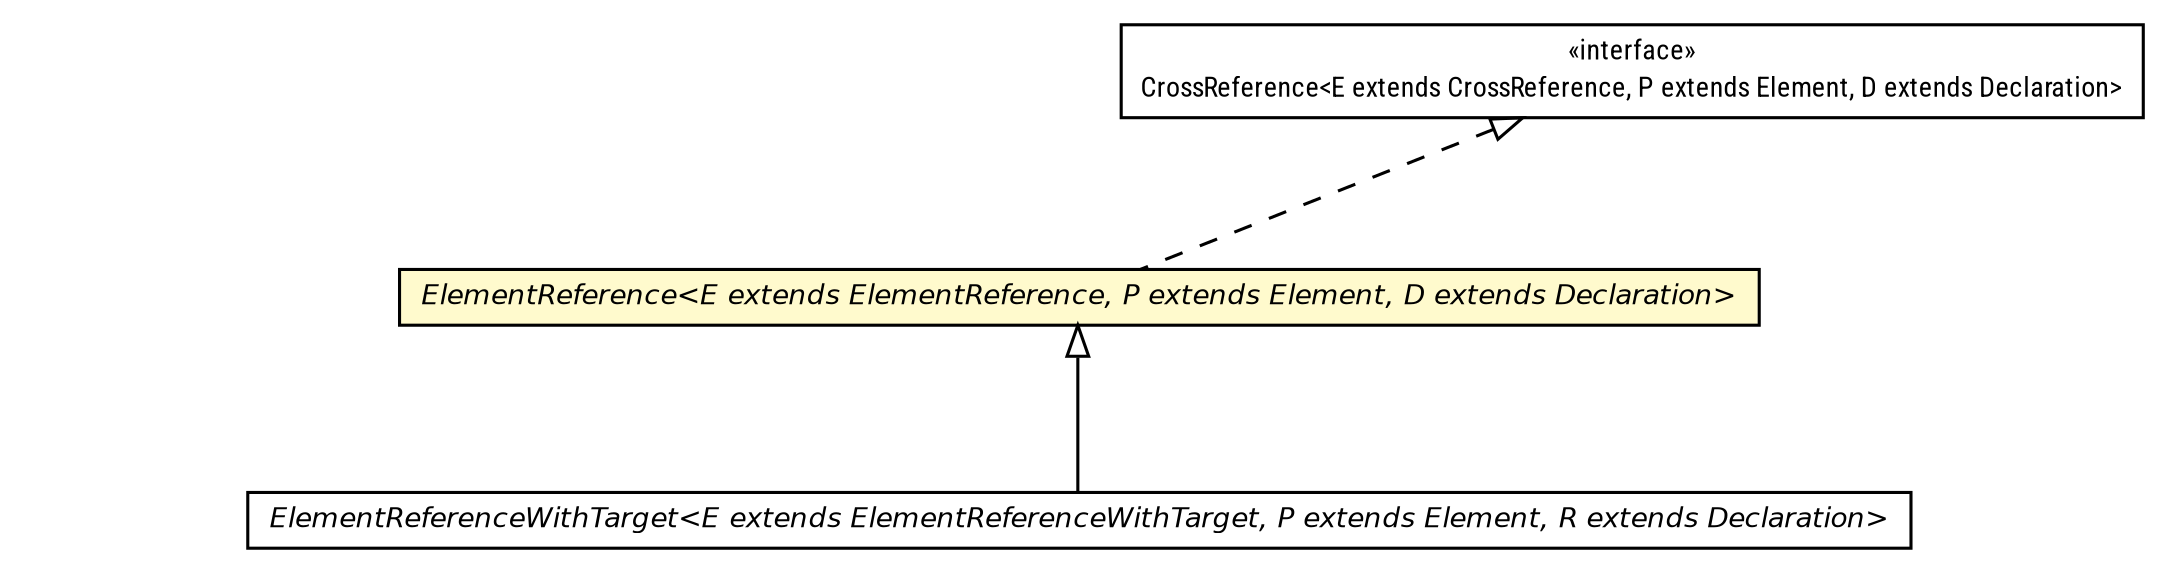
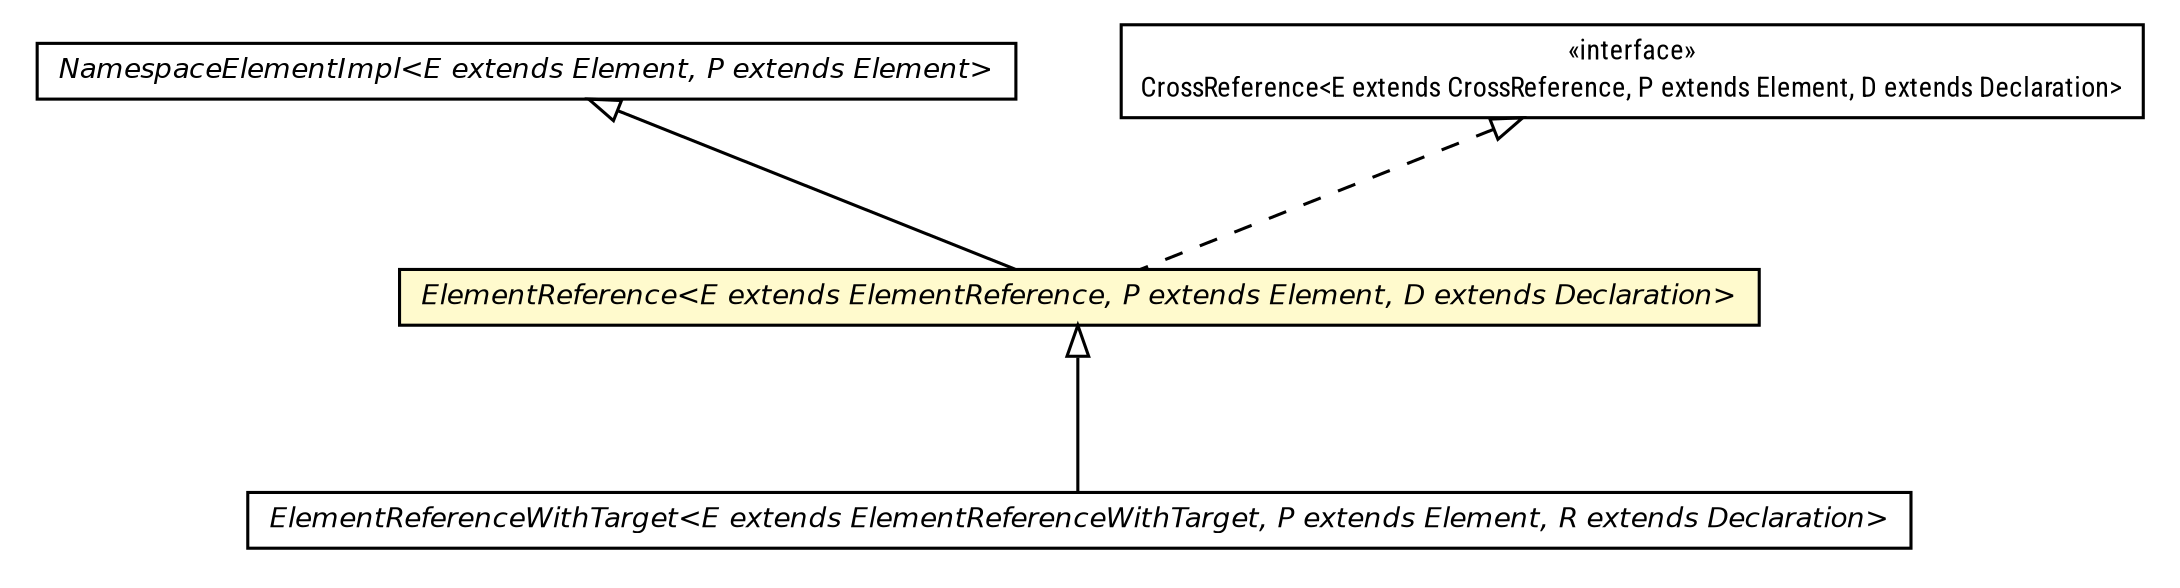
none -> (527, 71)
